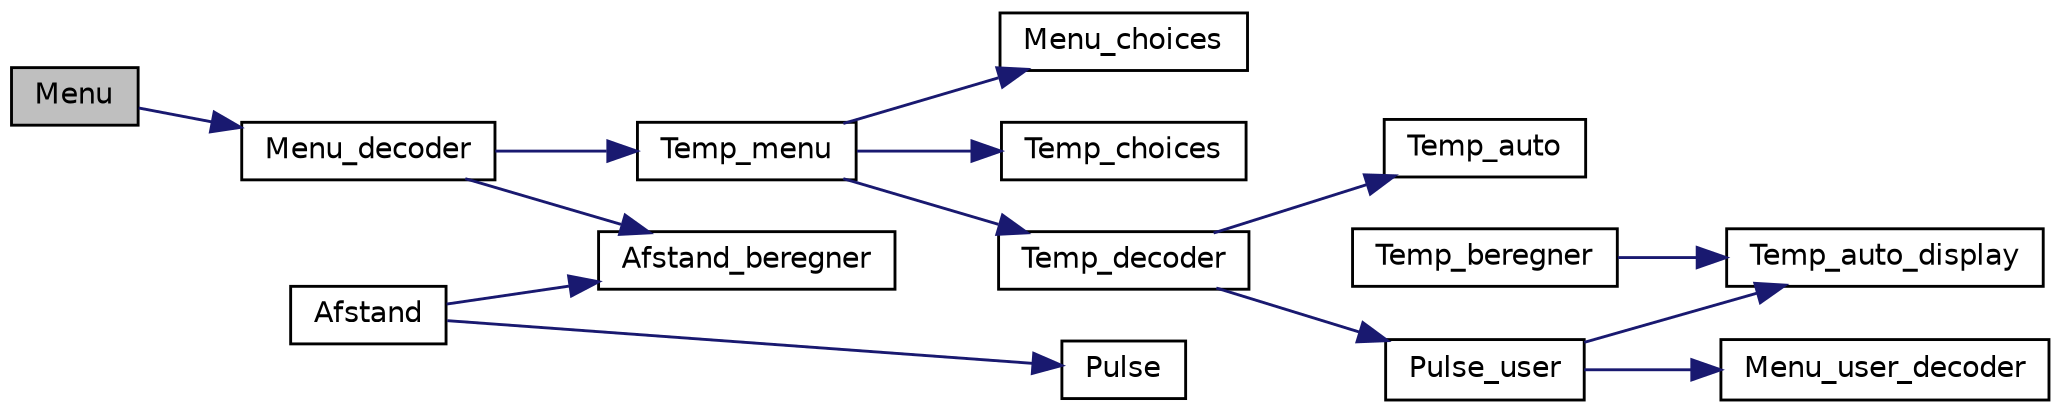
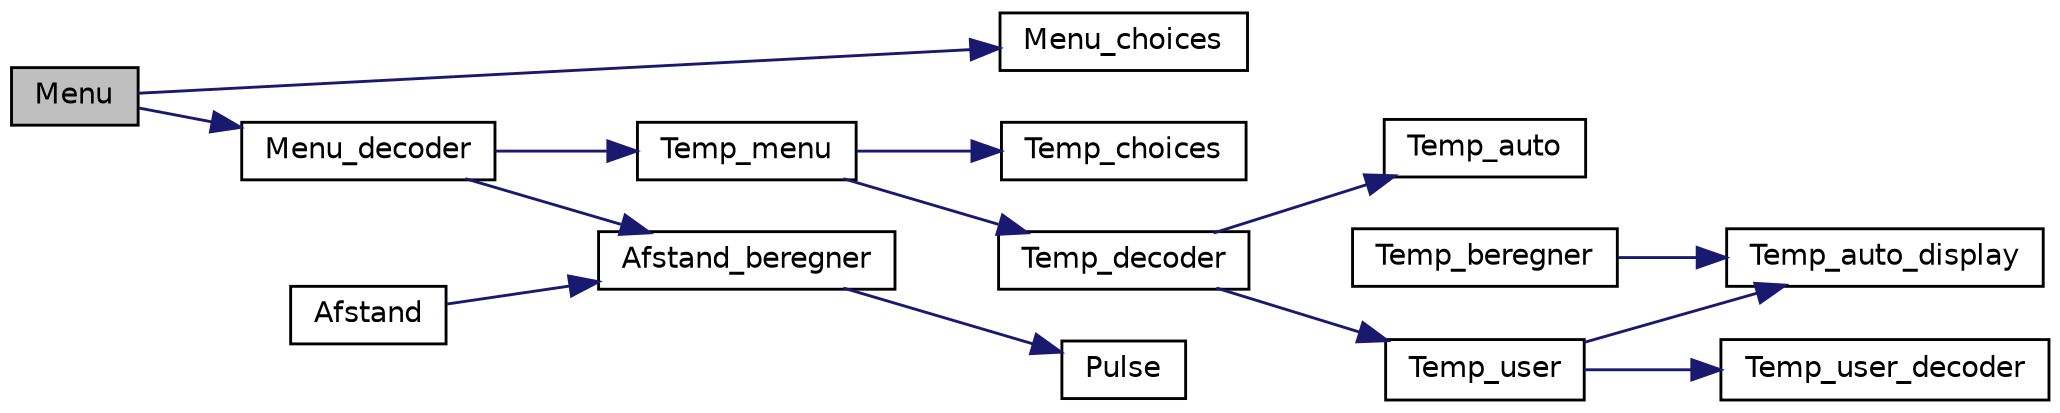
(921, 101) -> (555, 71)
(740, 342) -> (938, 316)
(1485, 370) -> (1485, 370)
(1885, 370) -> (1885, 370)
